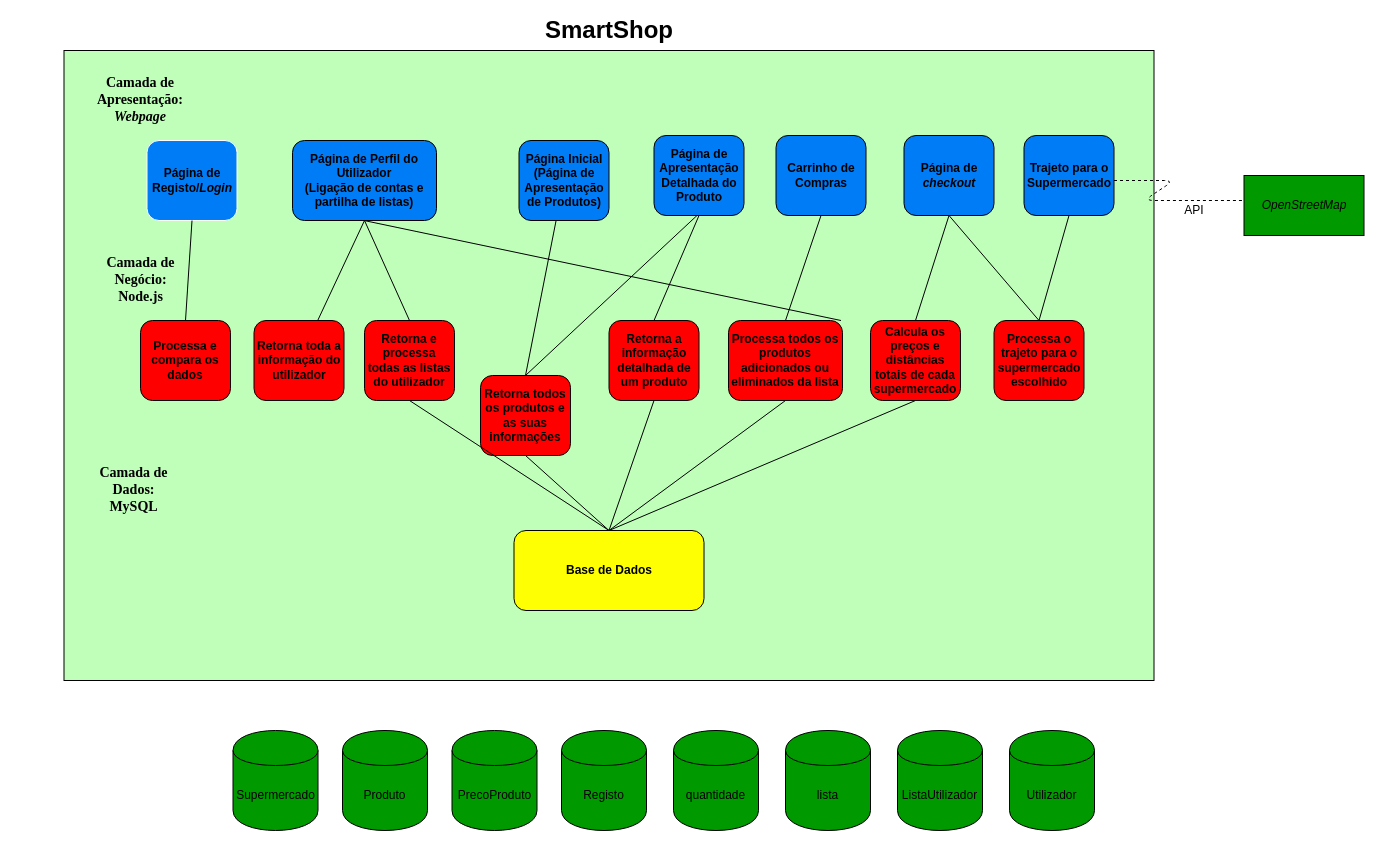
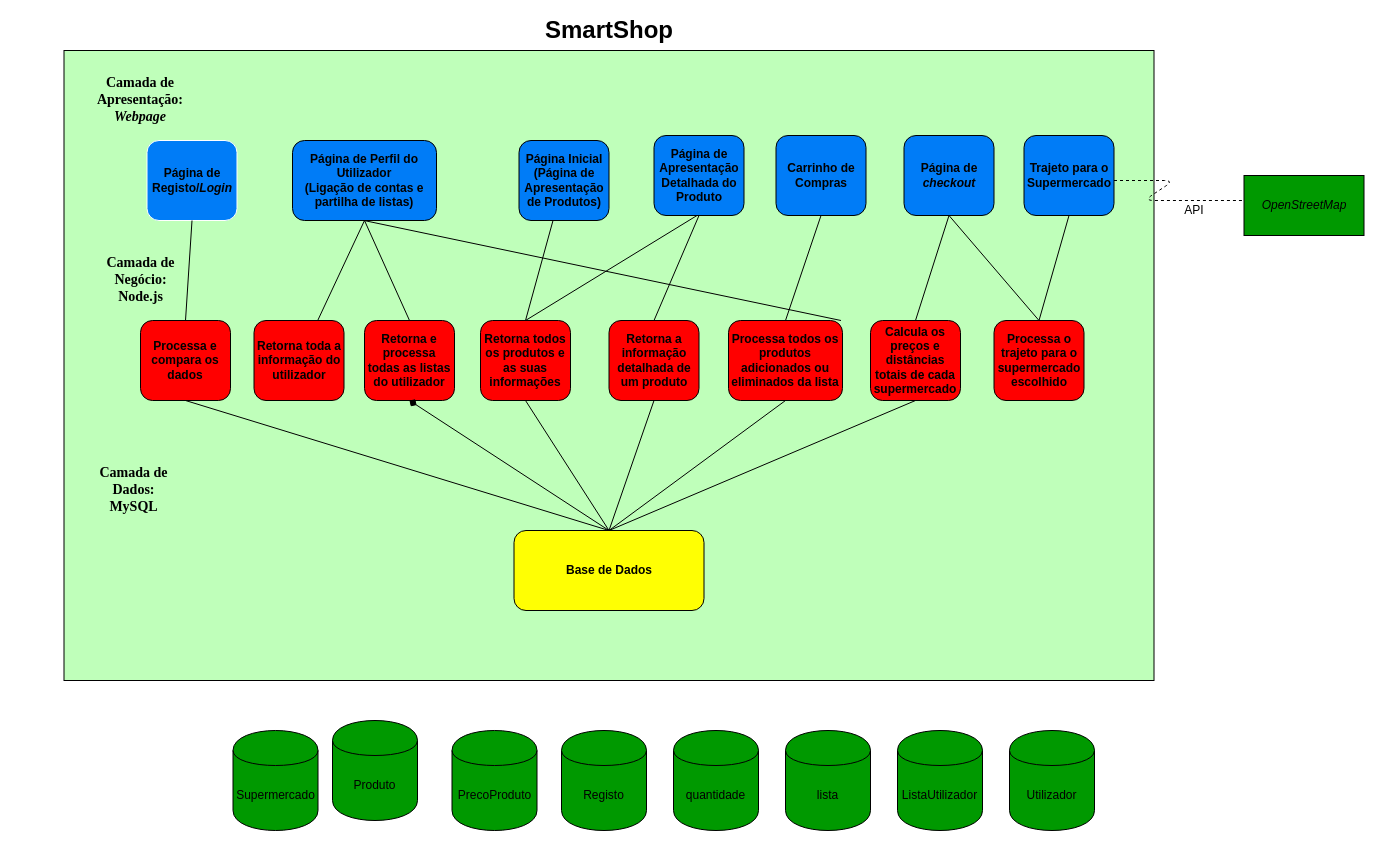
(414, 403) -> (417, 405)
(526, 416) -> (526, 361)
none -> (395, 465)
(385, 781) -> (375, 771)
